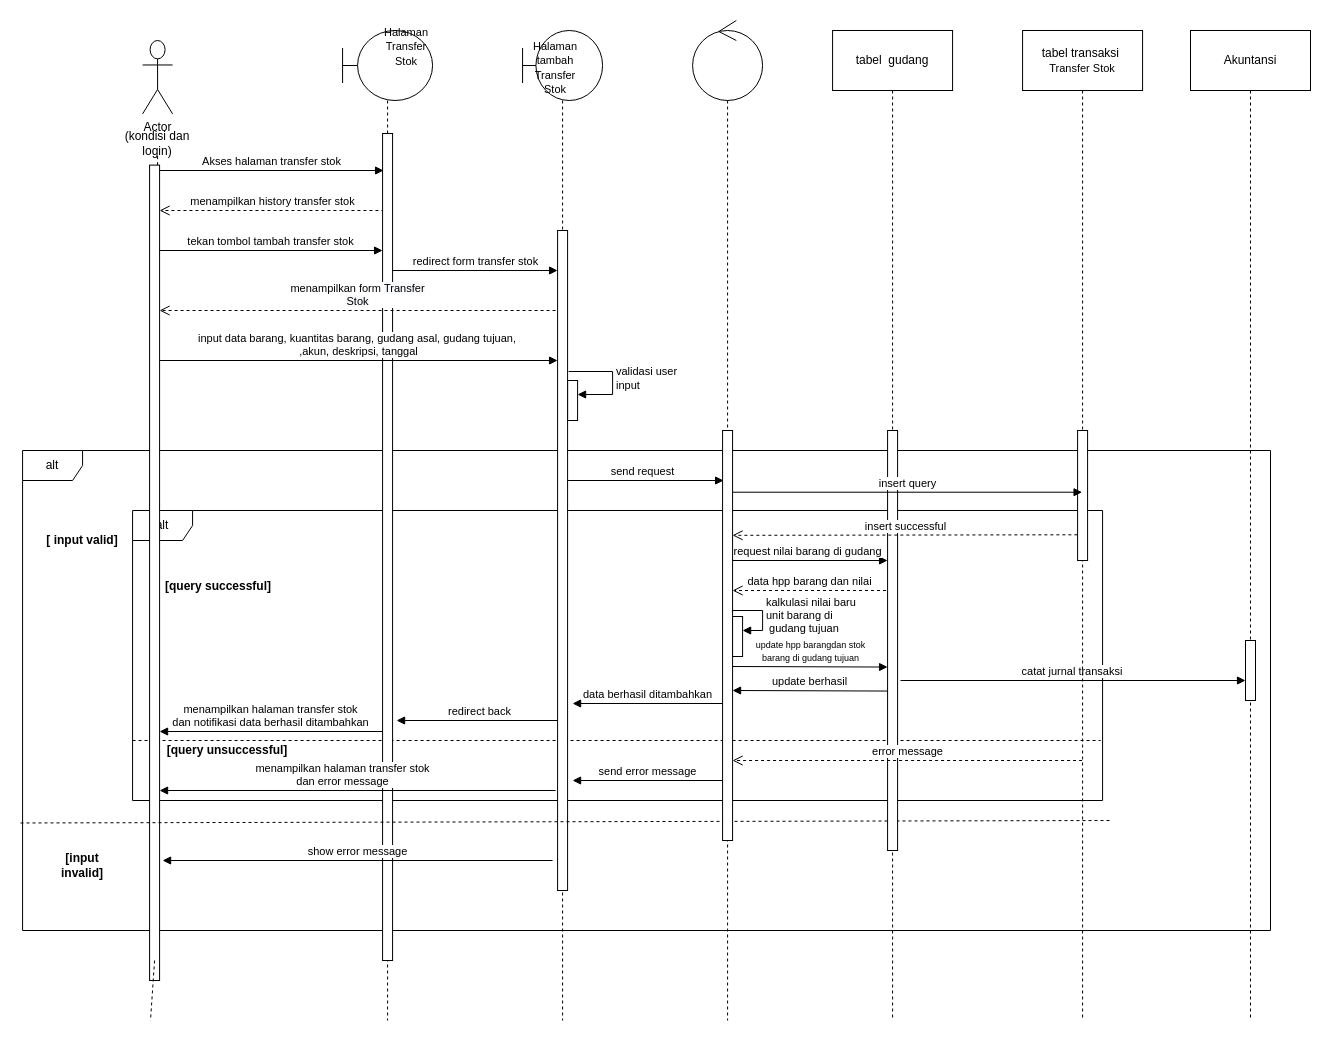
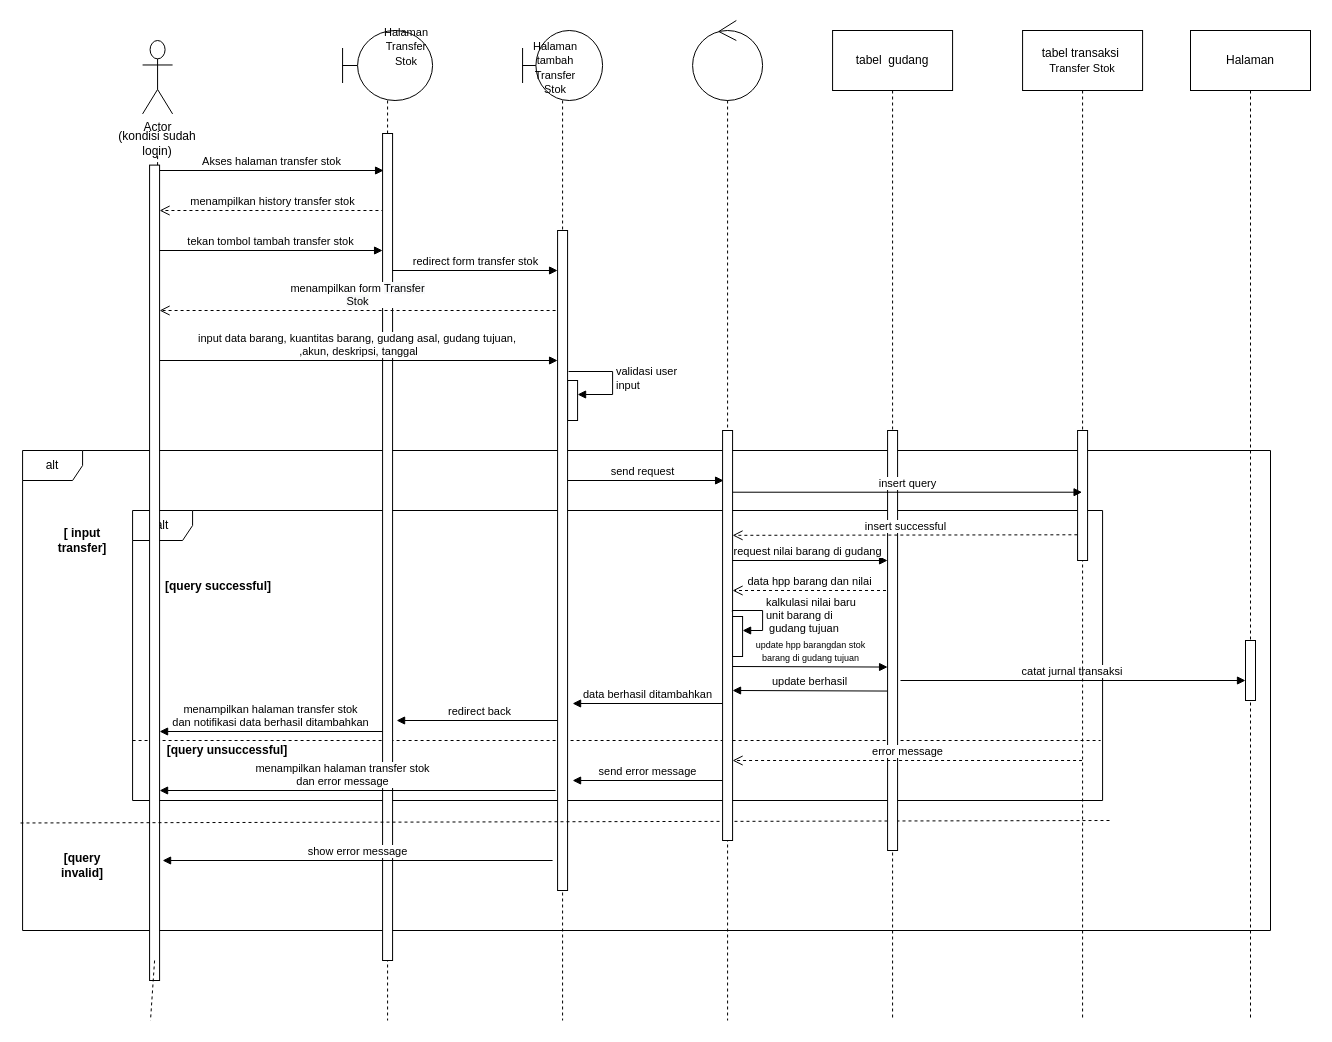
(1251, 61) -> (1251, 61)
(158, 144) -> (158, 144)
(83, 541) -> (83, 541)
(83, 866) -> (83, 866)
